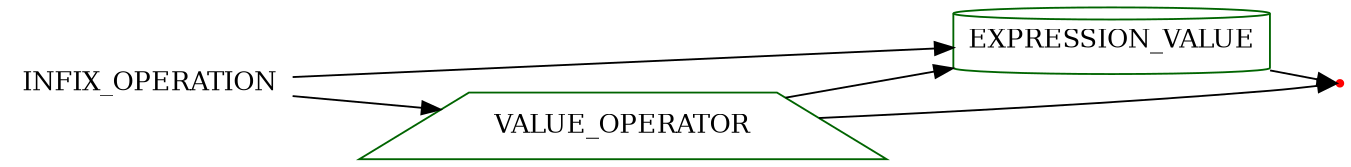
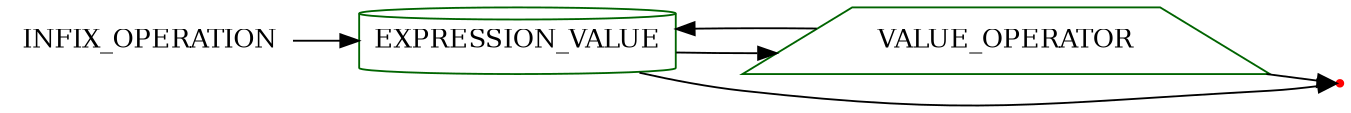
(357, 102) -> (717, 53)
